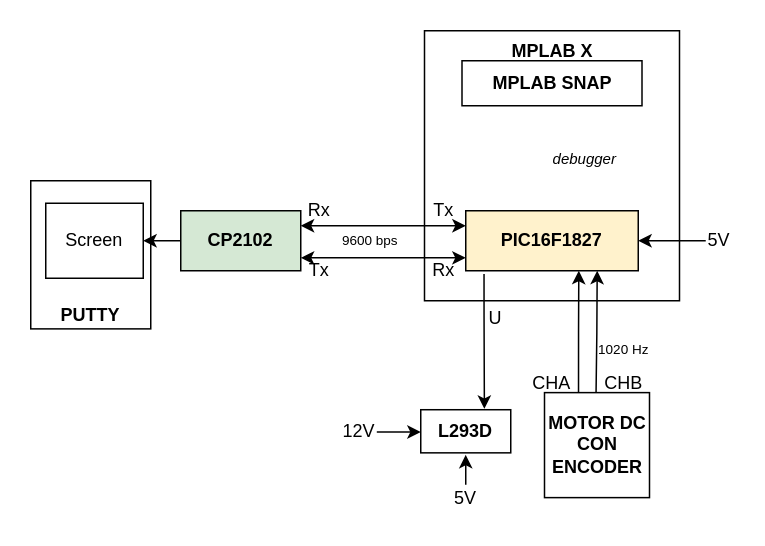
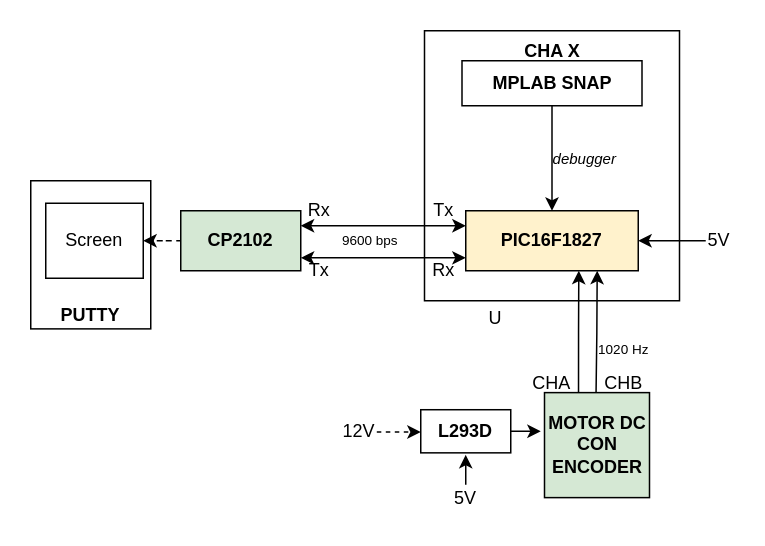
(553, 52) -> (553, 52)
none -> (552, 153)
(158, 241) -> (158, 241)
(484, 337) -> none
none -> (521, 431)
(395, 432) -> (395, 432)
(597, 445) -> (597, 445)
